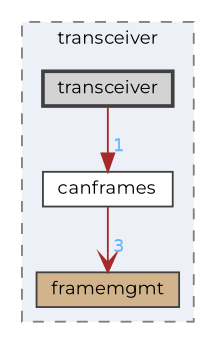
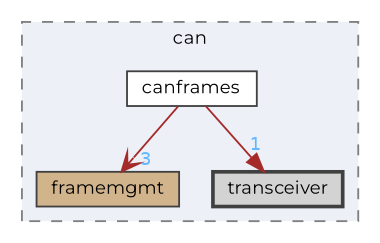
(108, 39) -> (190, 39)
(108, 130) -> (229, 132)
